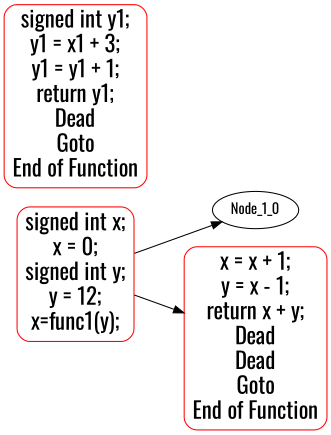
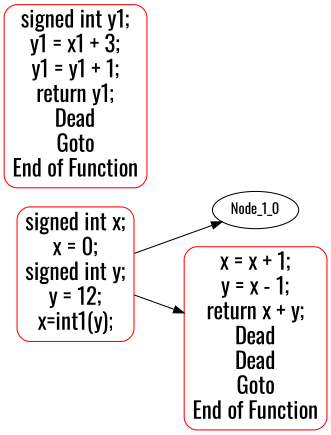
(76, 274) -> (76, 274)
